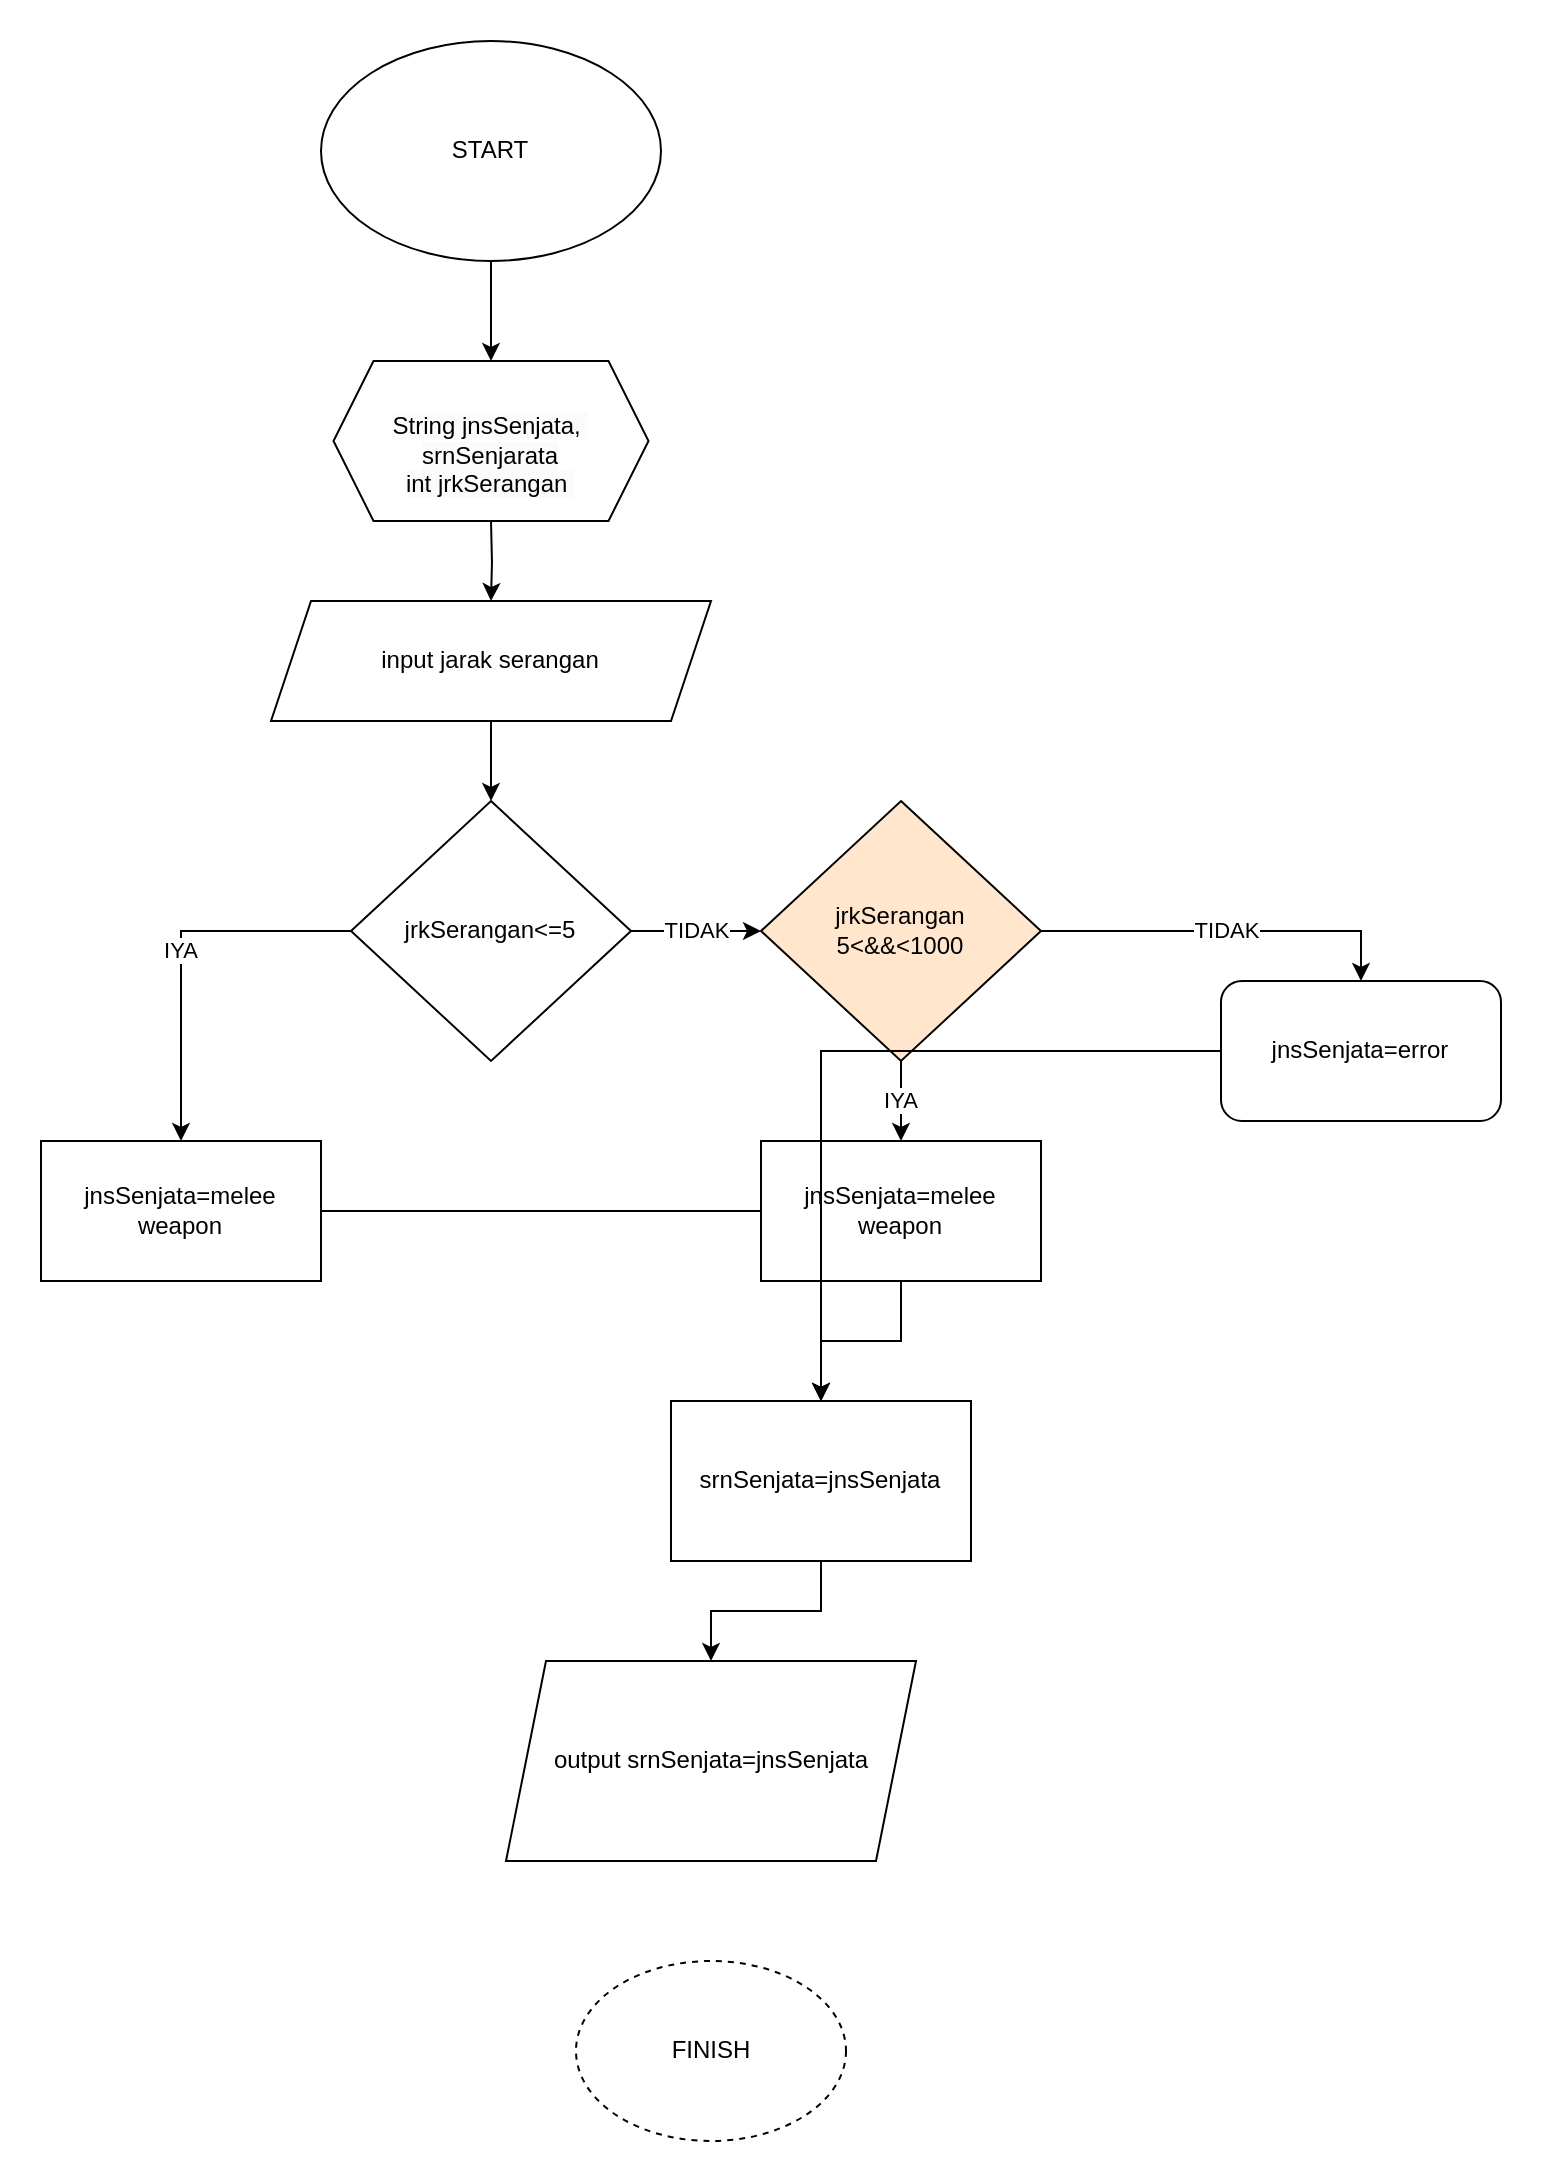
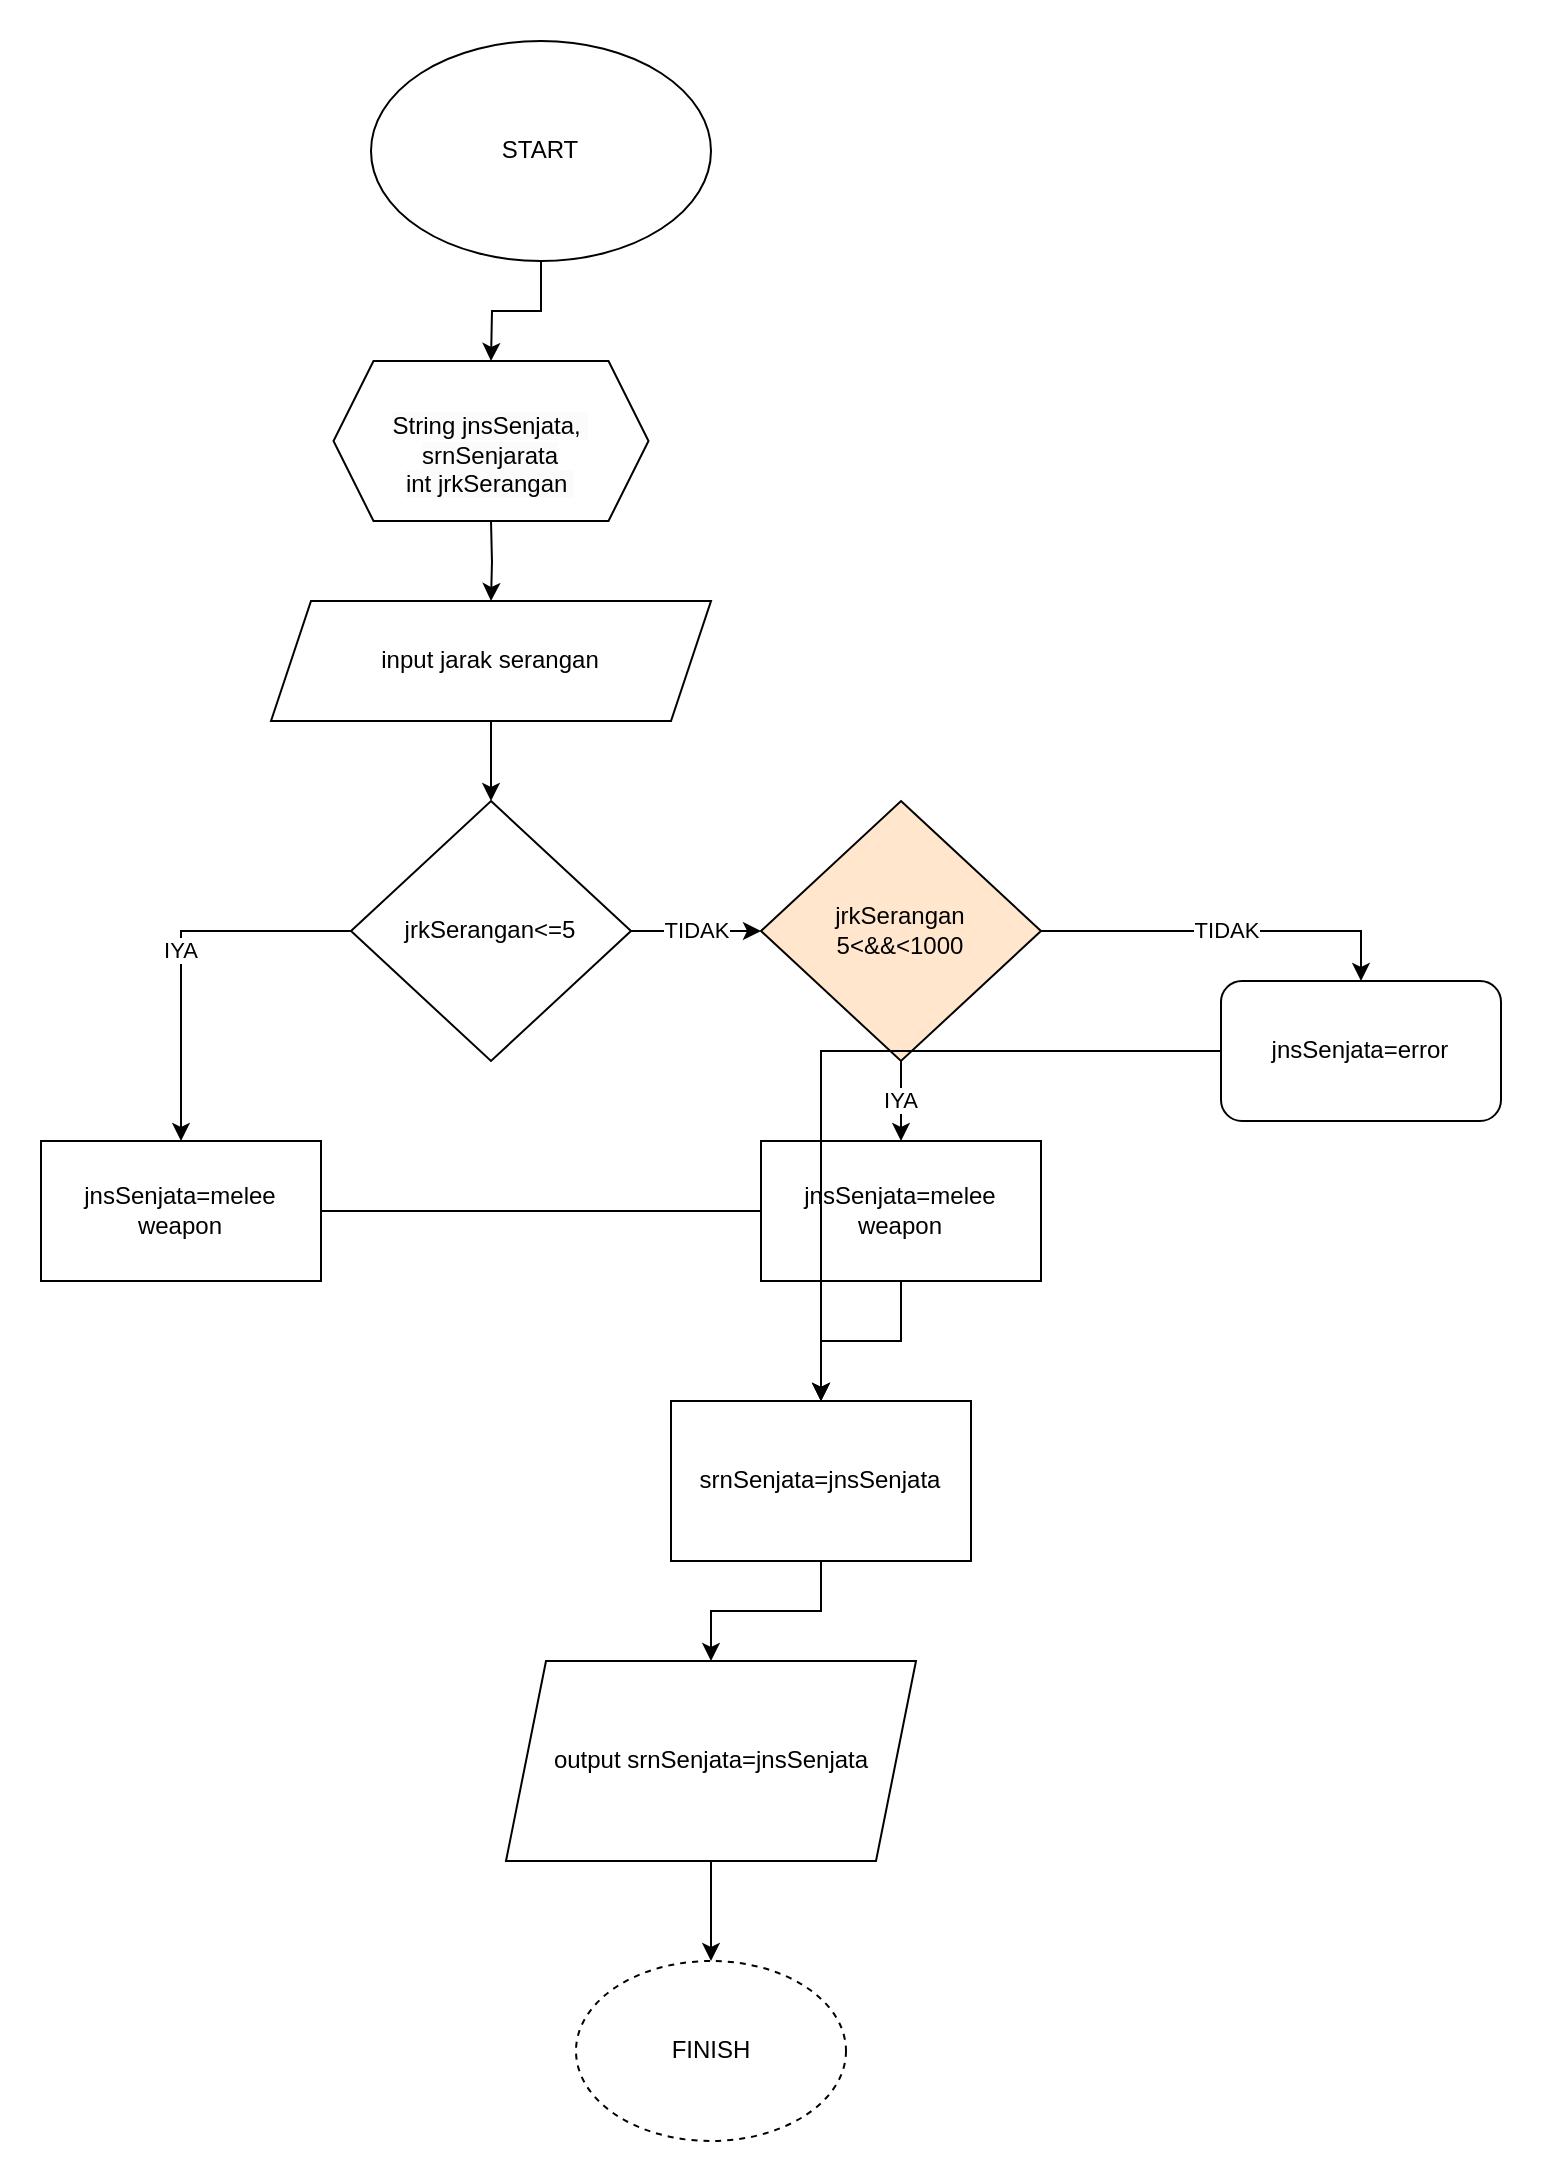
(491, 151) -> (541, 151)
none -> (711, 1904)
